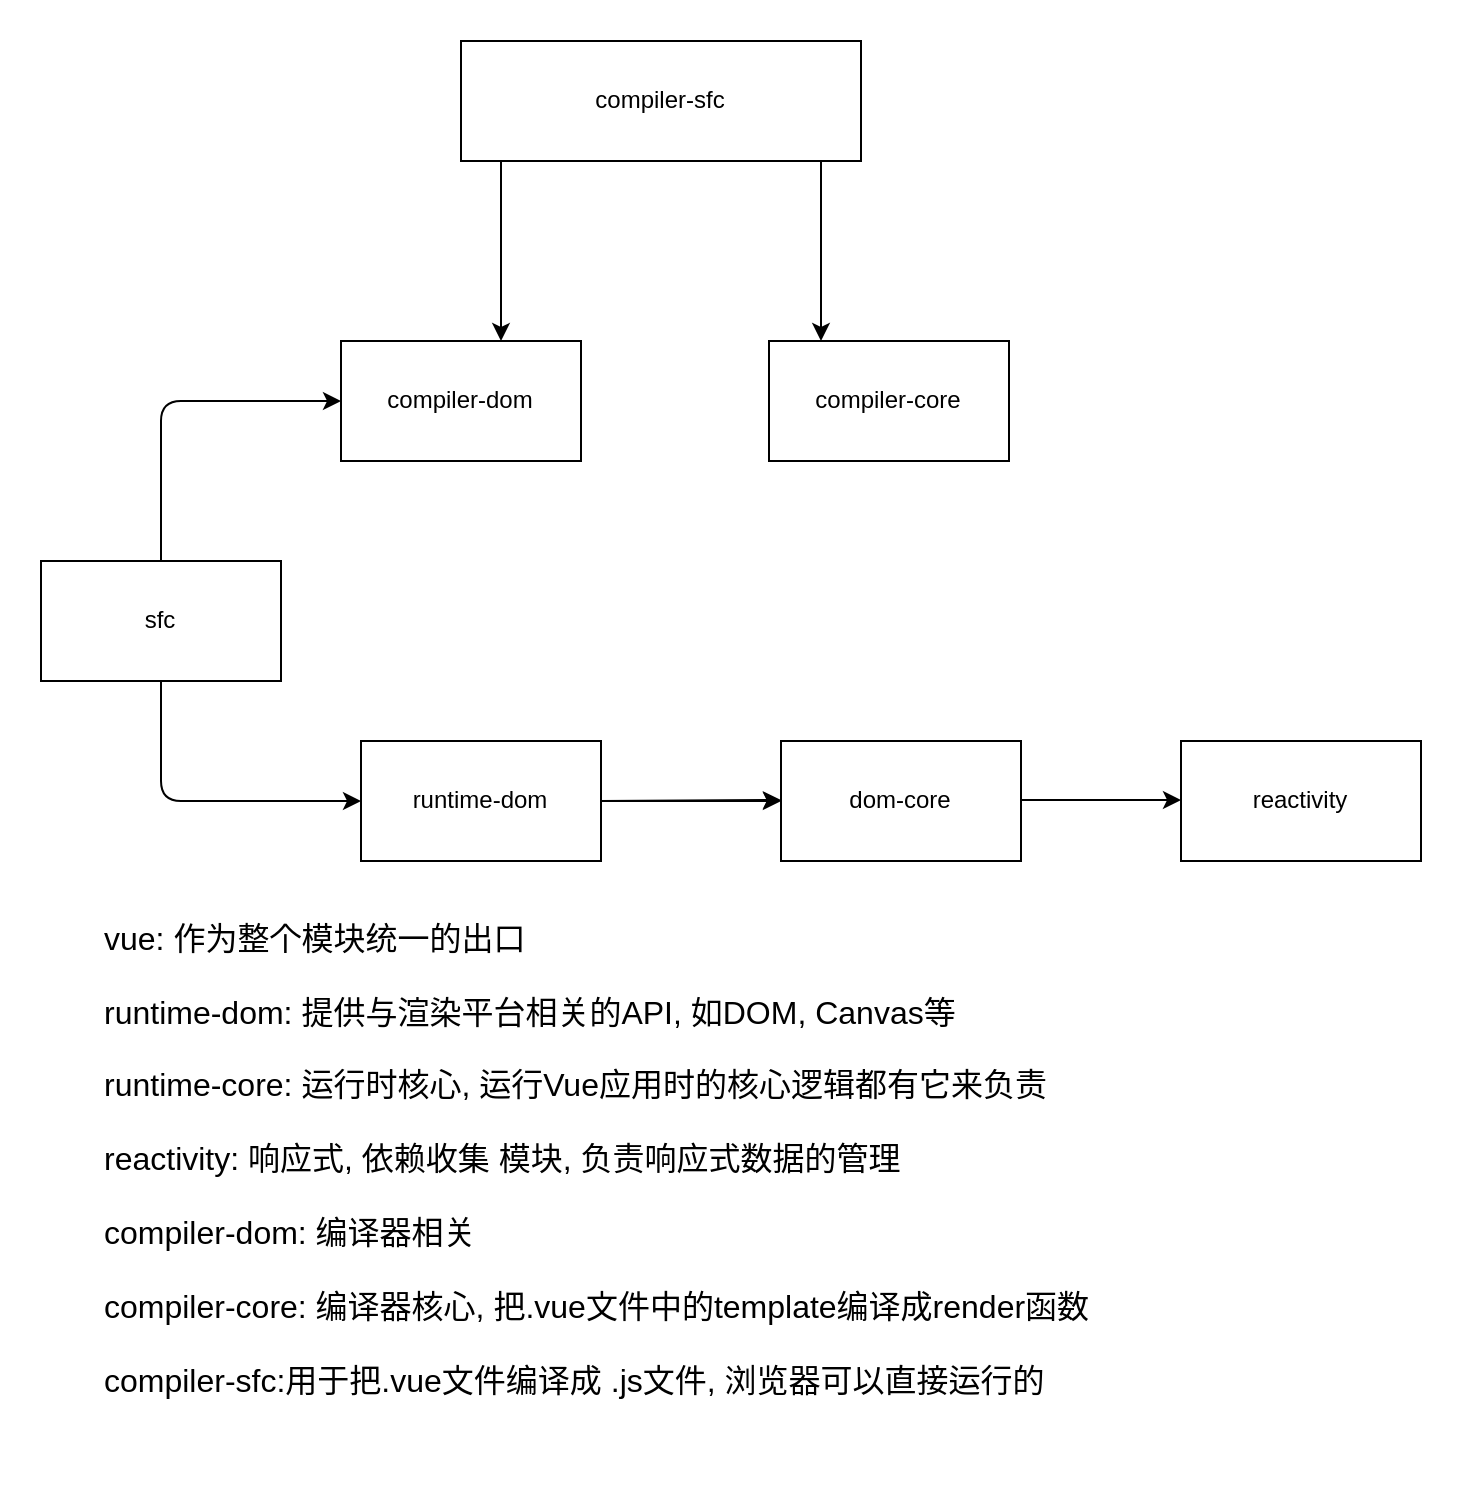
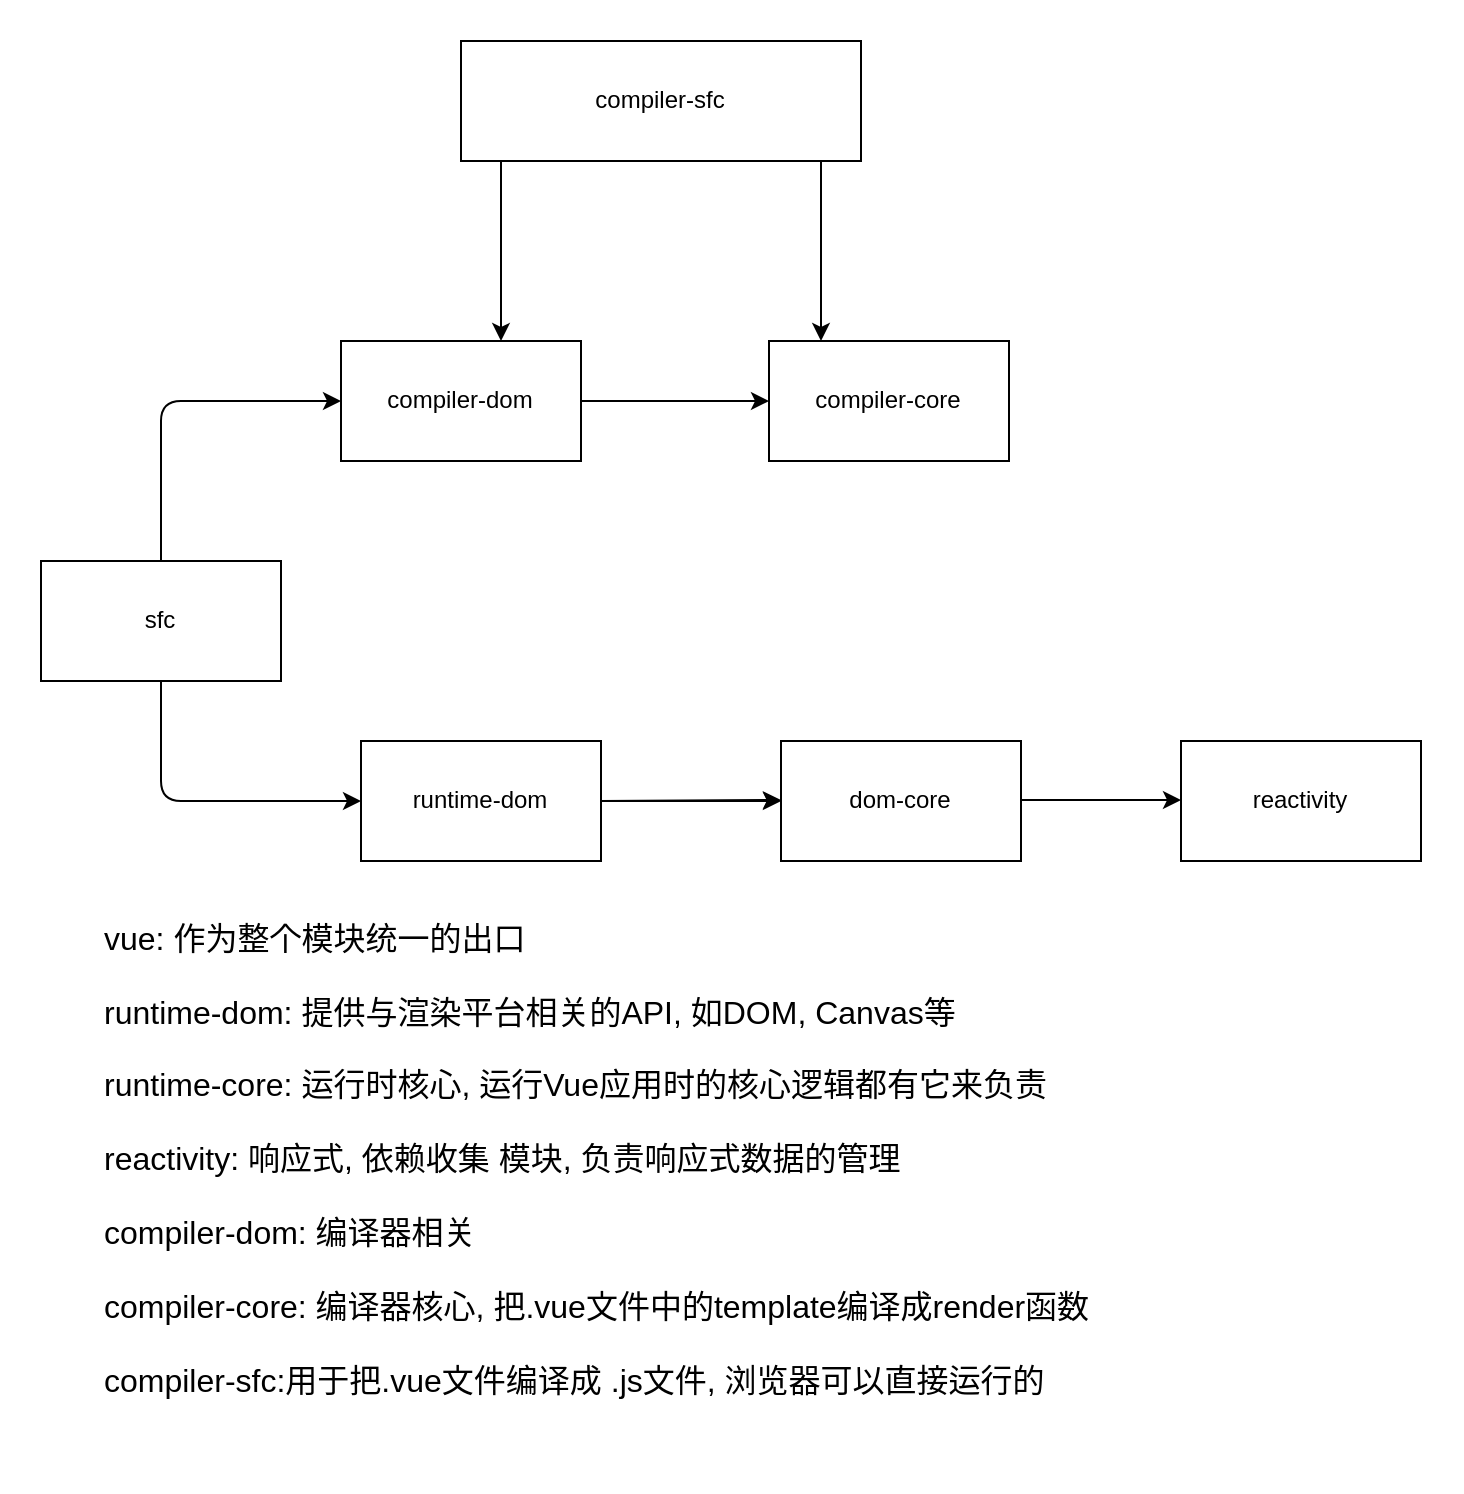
none -> (668, 401)
